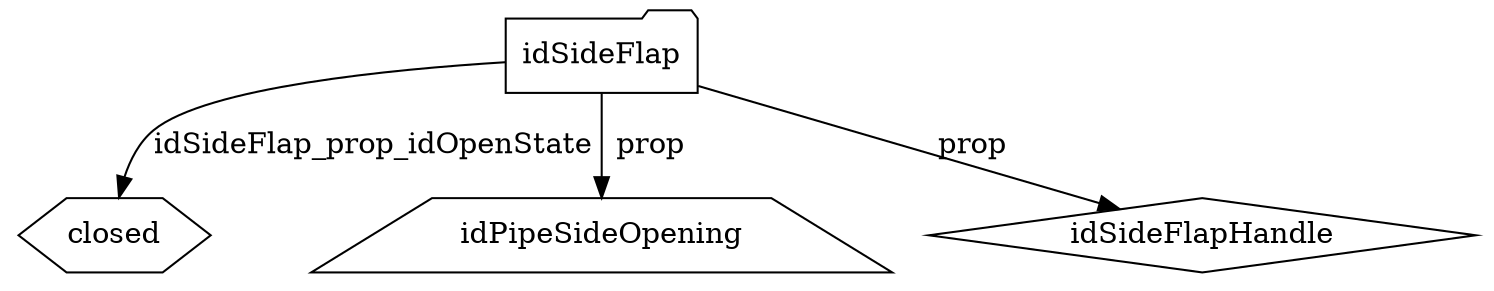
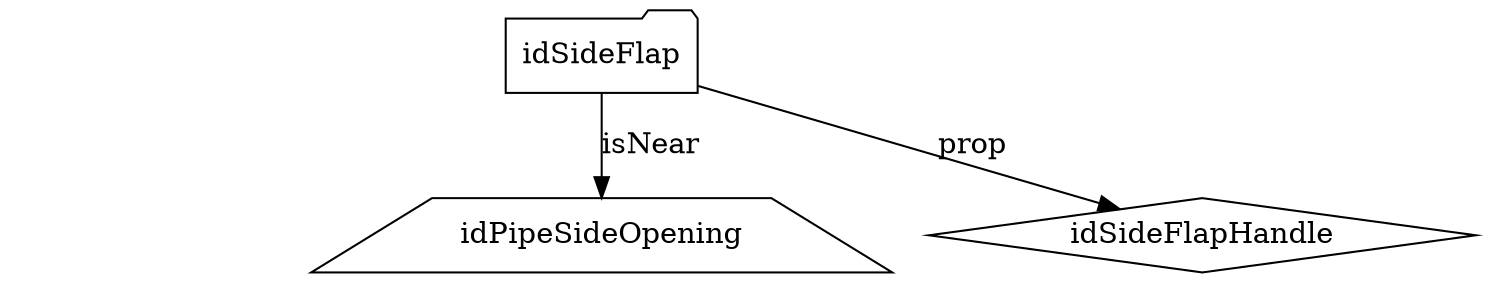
(651, 146) -> (651, 146)
(115, 235) -> none
